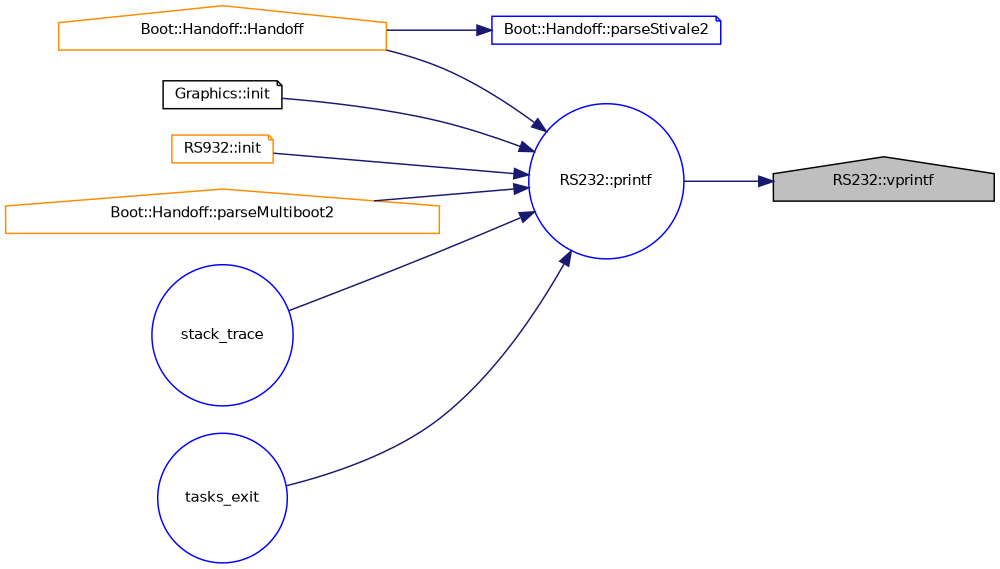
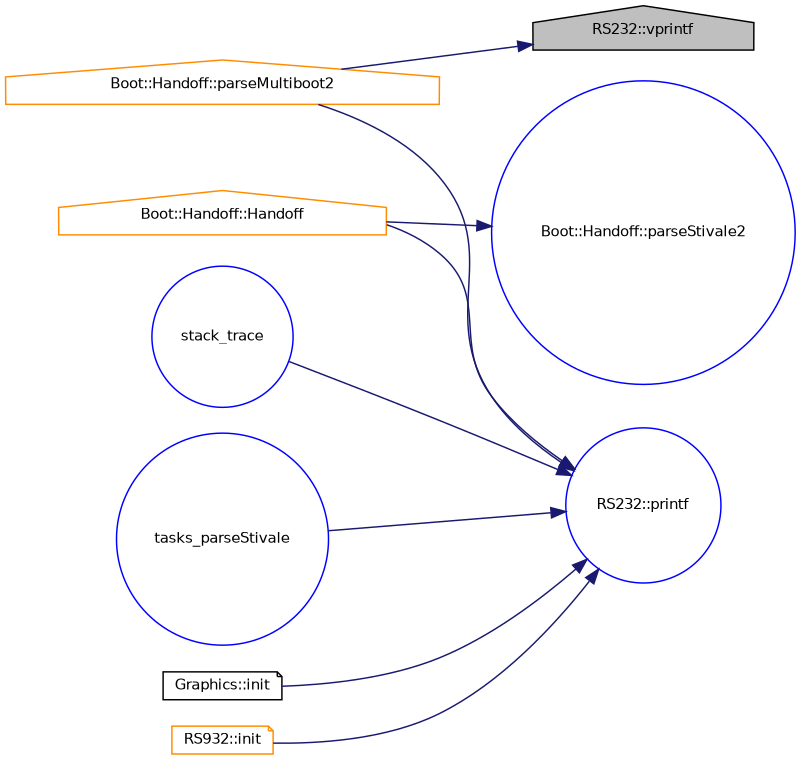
(606, 30) -> (643, 233)
(721, 181) -> (430, 58)
(223, 498) -> (223, 539)
